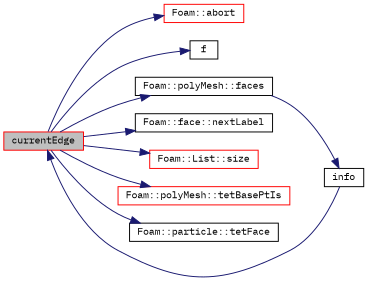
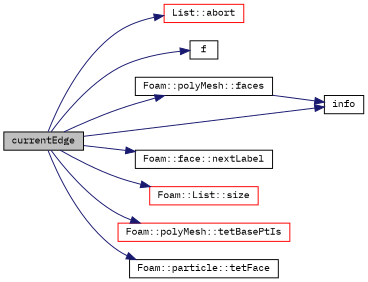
(204, 13) -> (204, 13)
(44, 141) -> (44, 141)
(187, 276) -> (199, 122)
